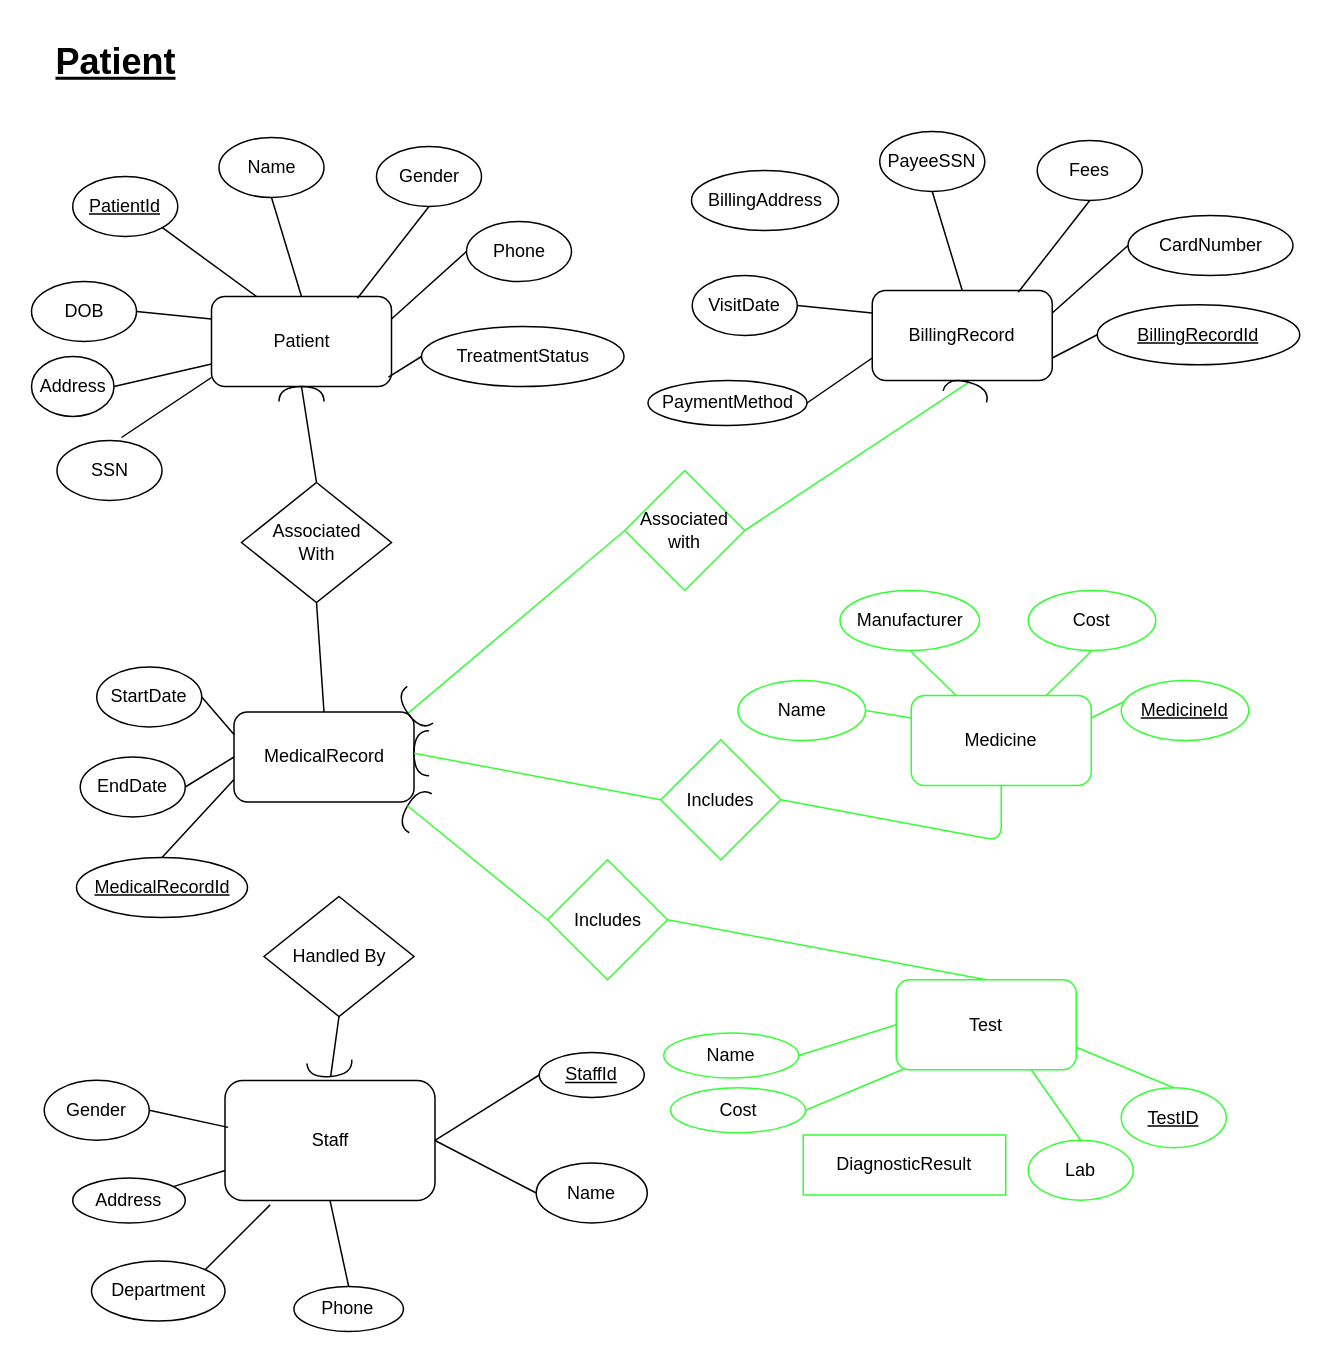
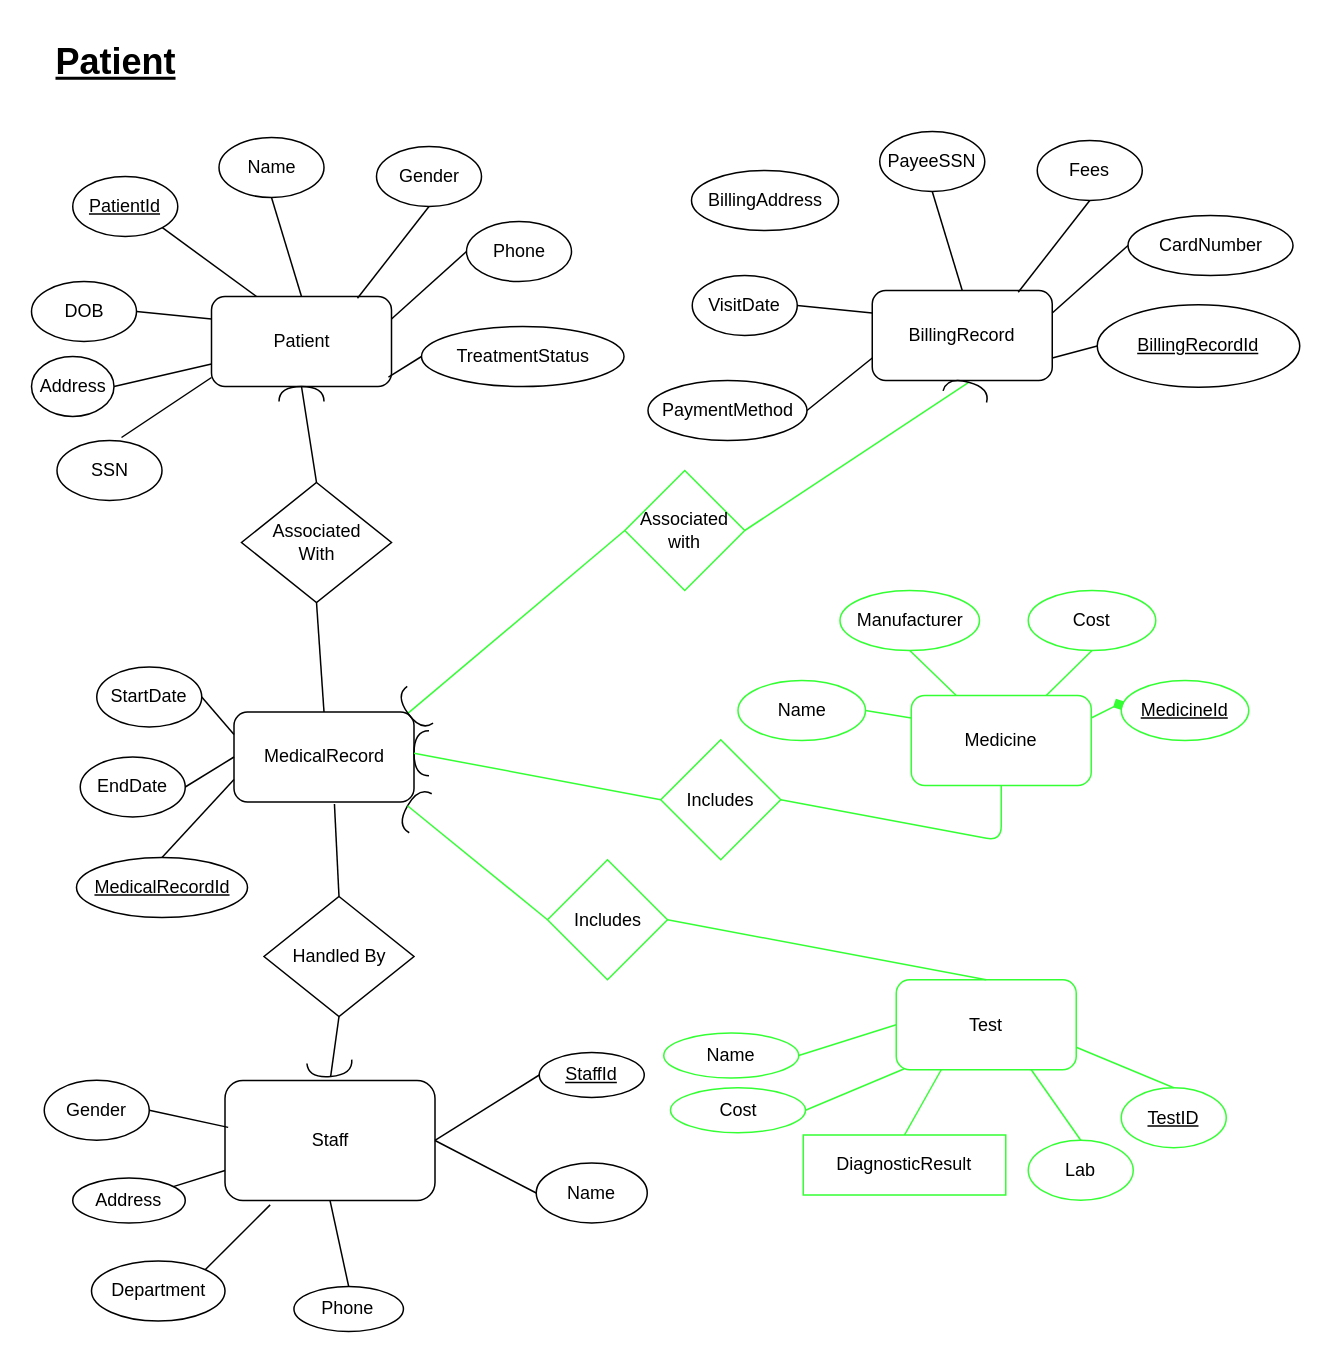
(1199, 335) -> (1199, 346)
(728, 403) -> (728, 410)
(1118, 704) -> (1113, 707)
none -> (337, 850)
none -> (923, 1102)
